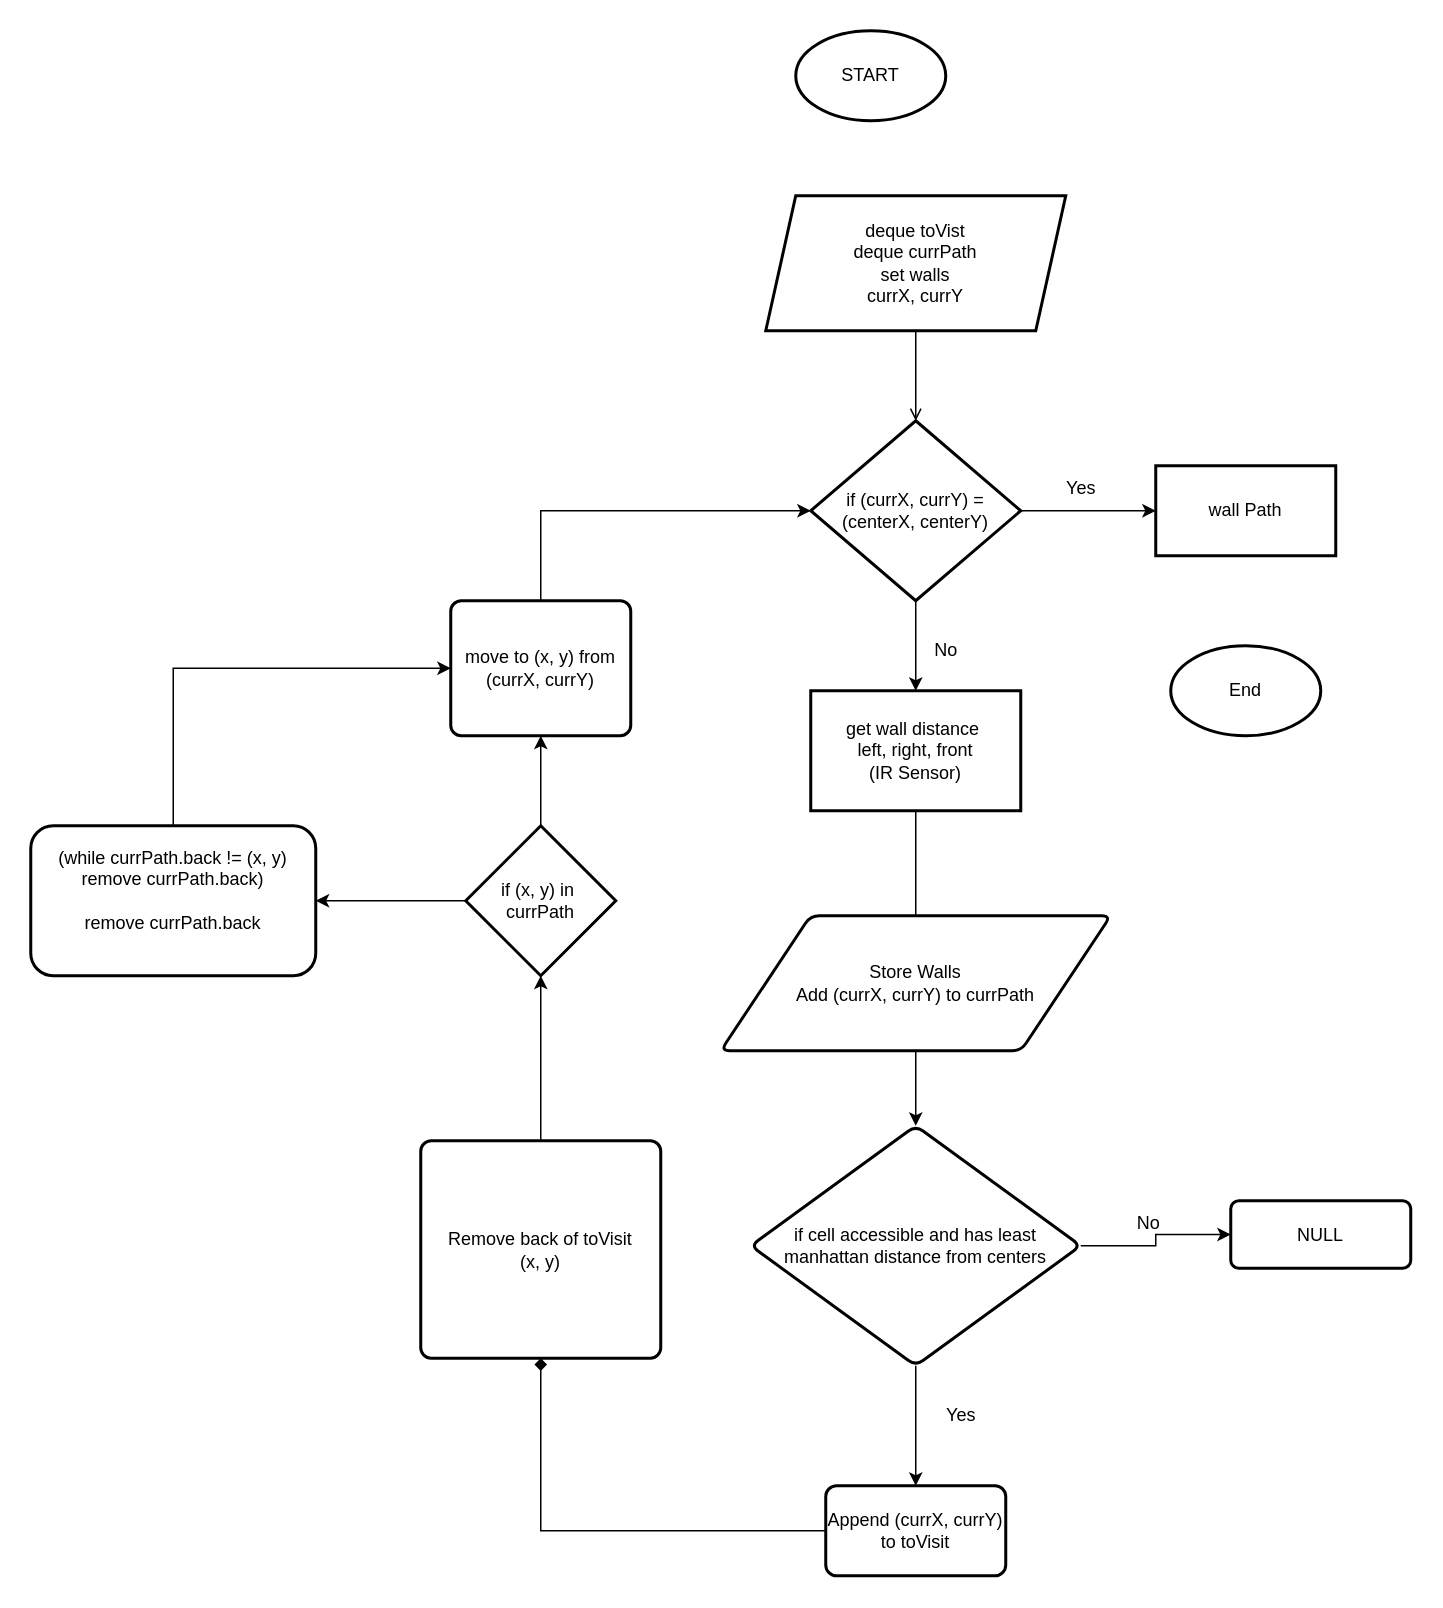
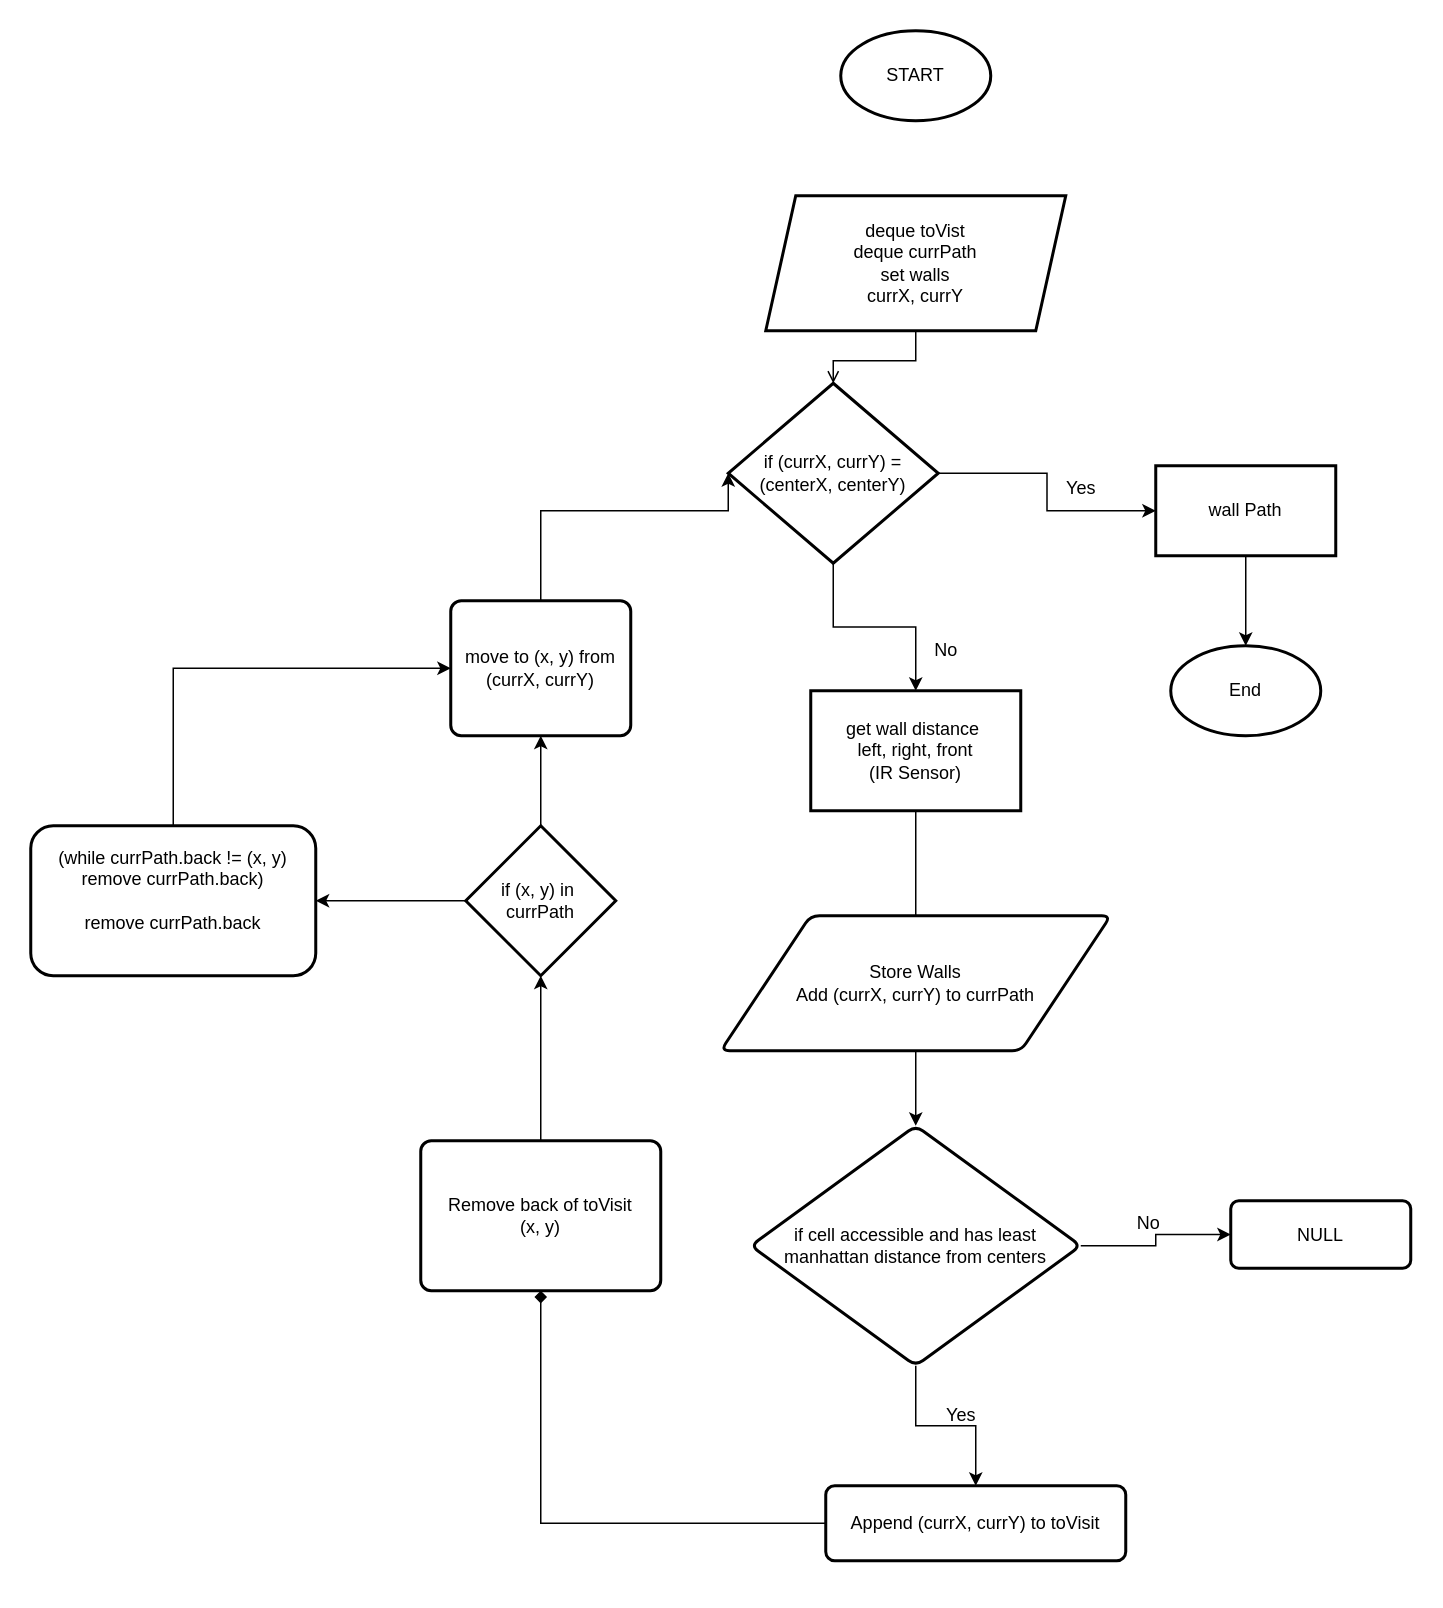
(871, 76) -> (916, 76)
(916, 511) -> (833, 473)
none -> (1246, 596)
(541, 1250) -> (541, 1216)
(916, 1531) -> (976, 1523)
